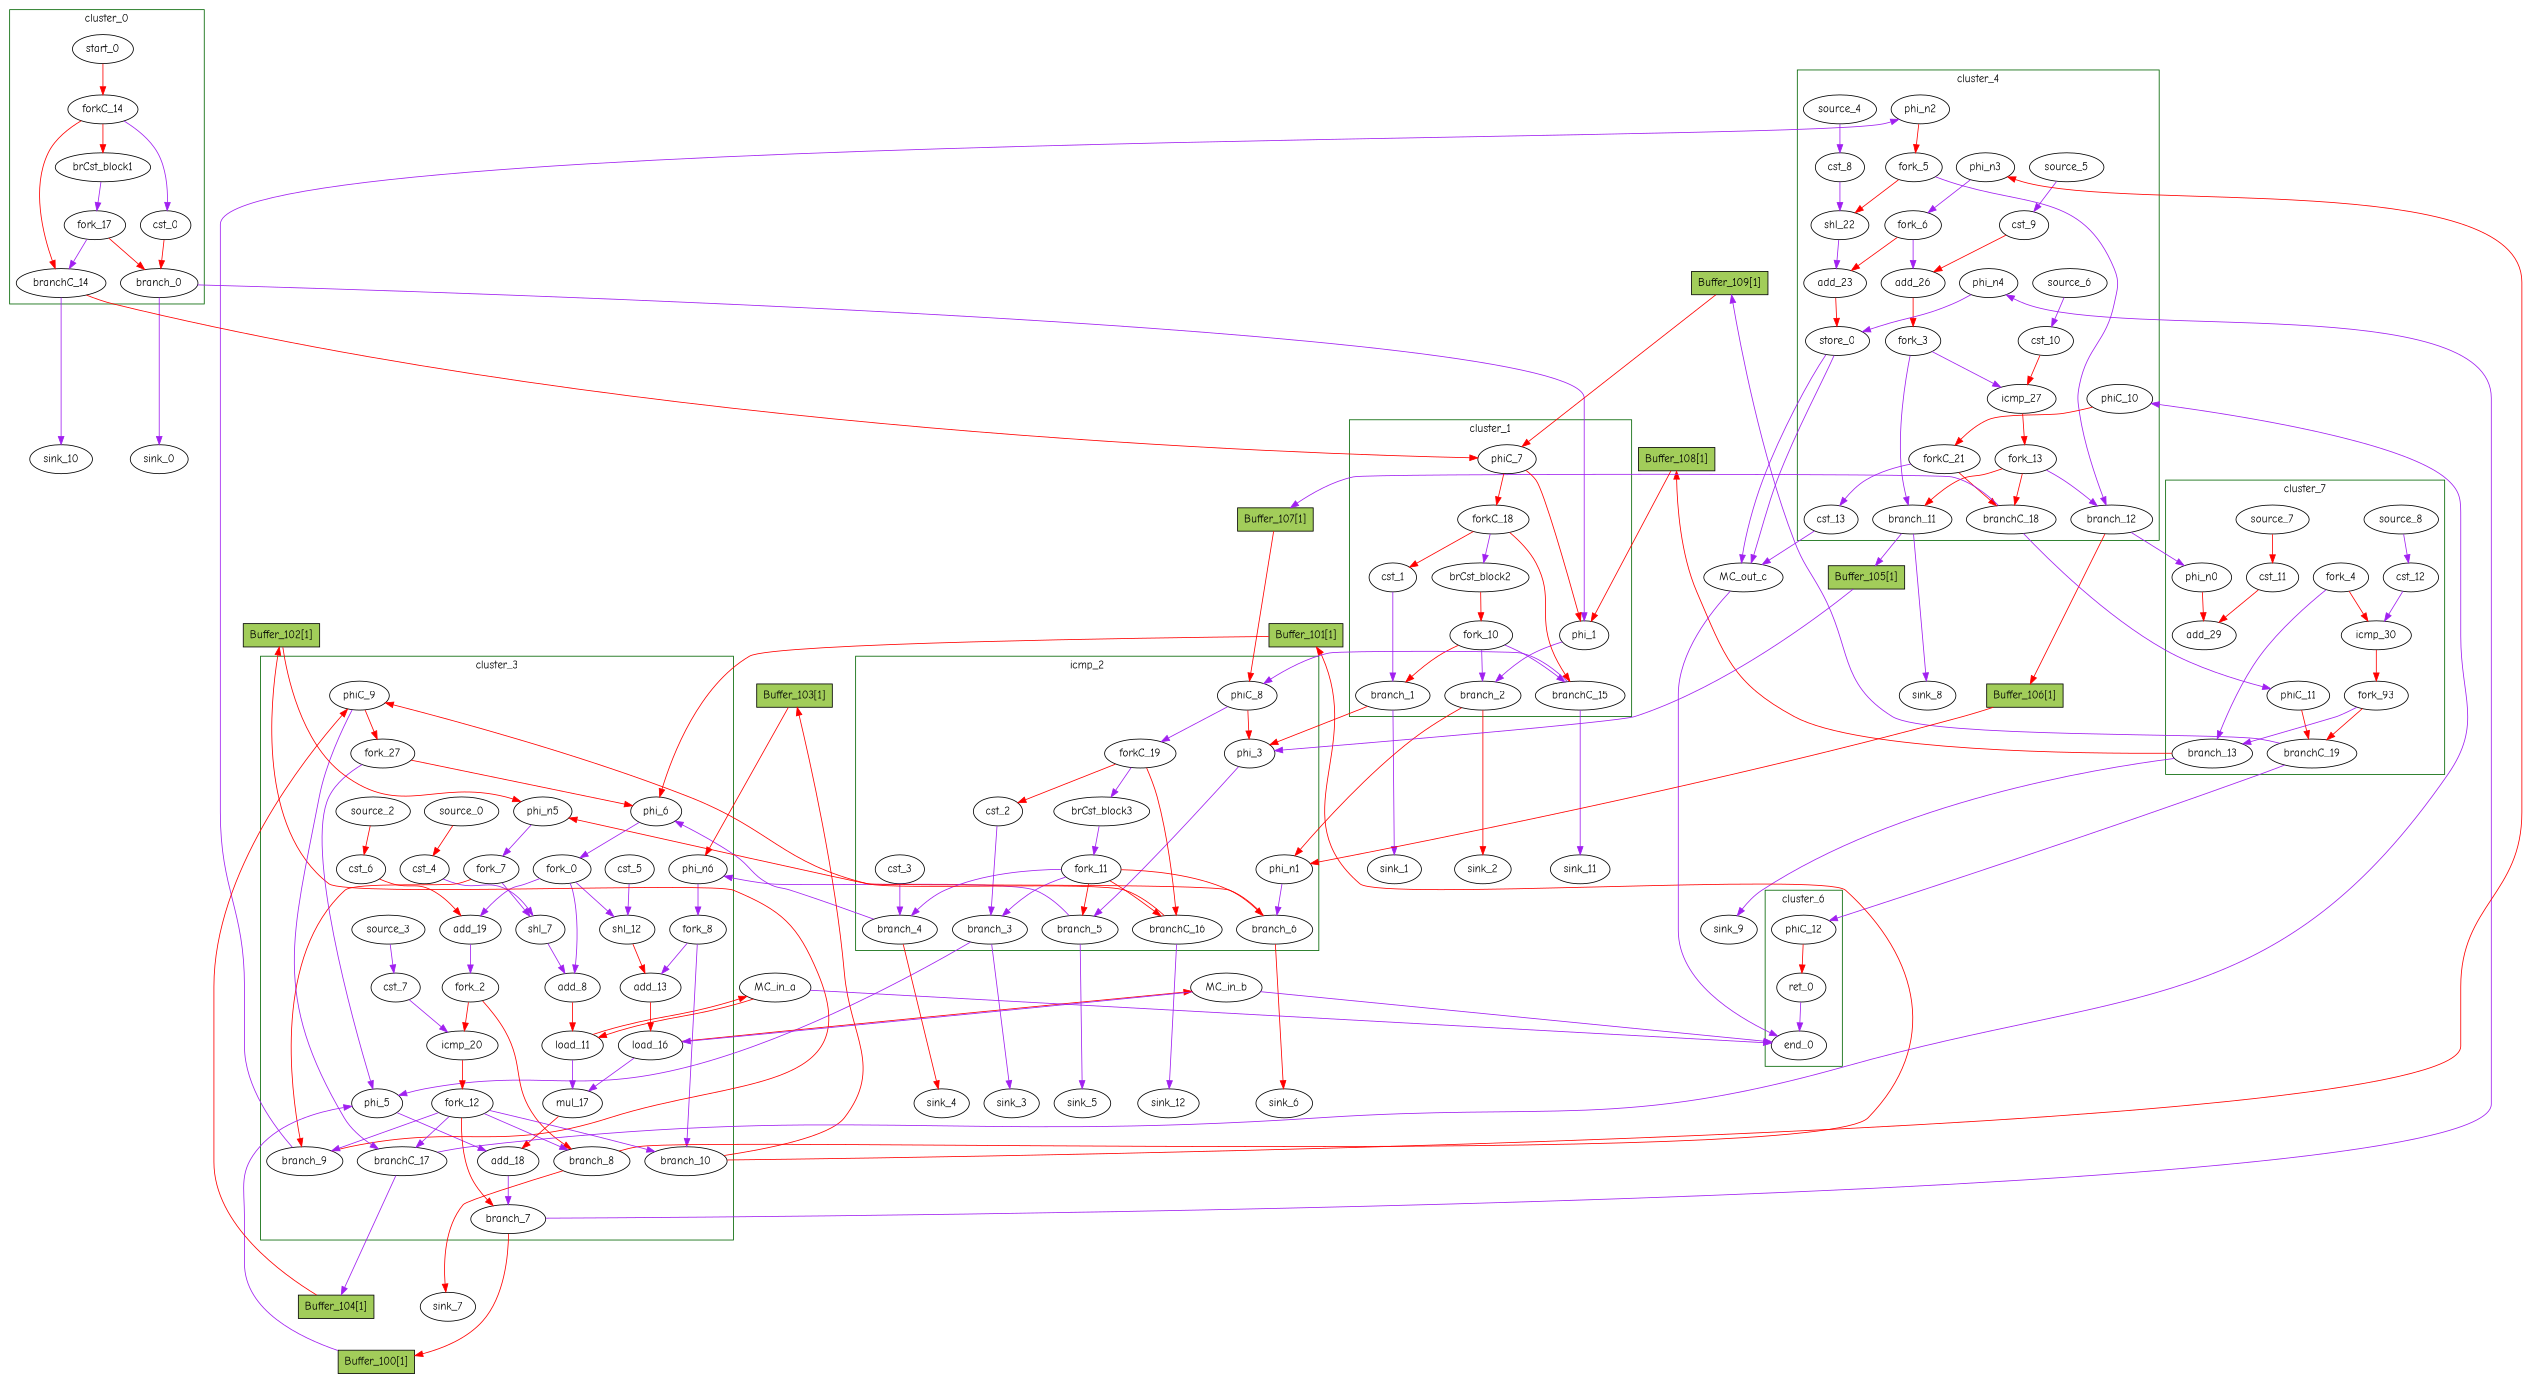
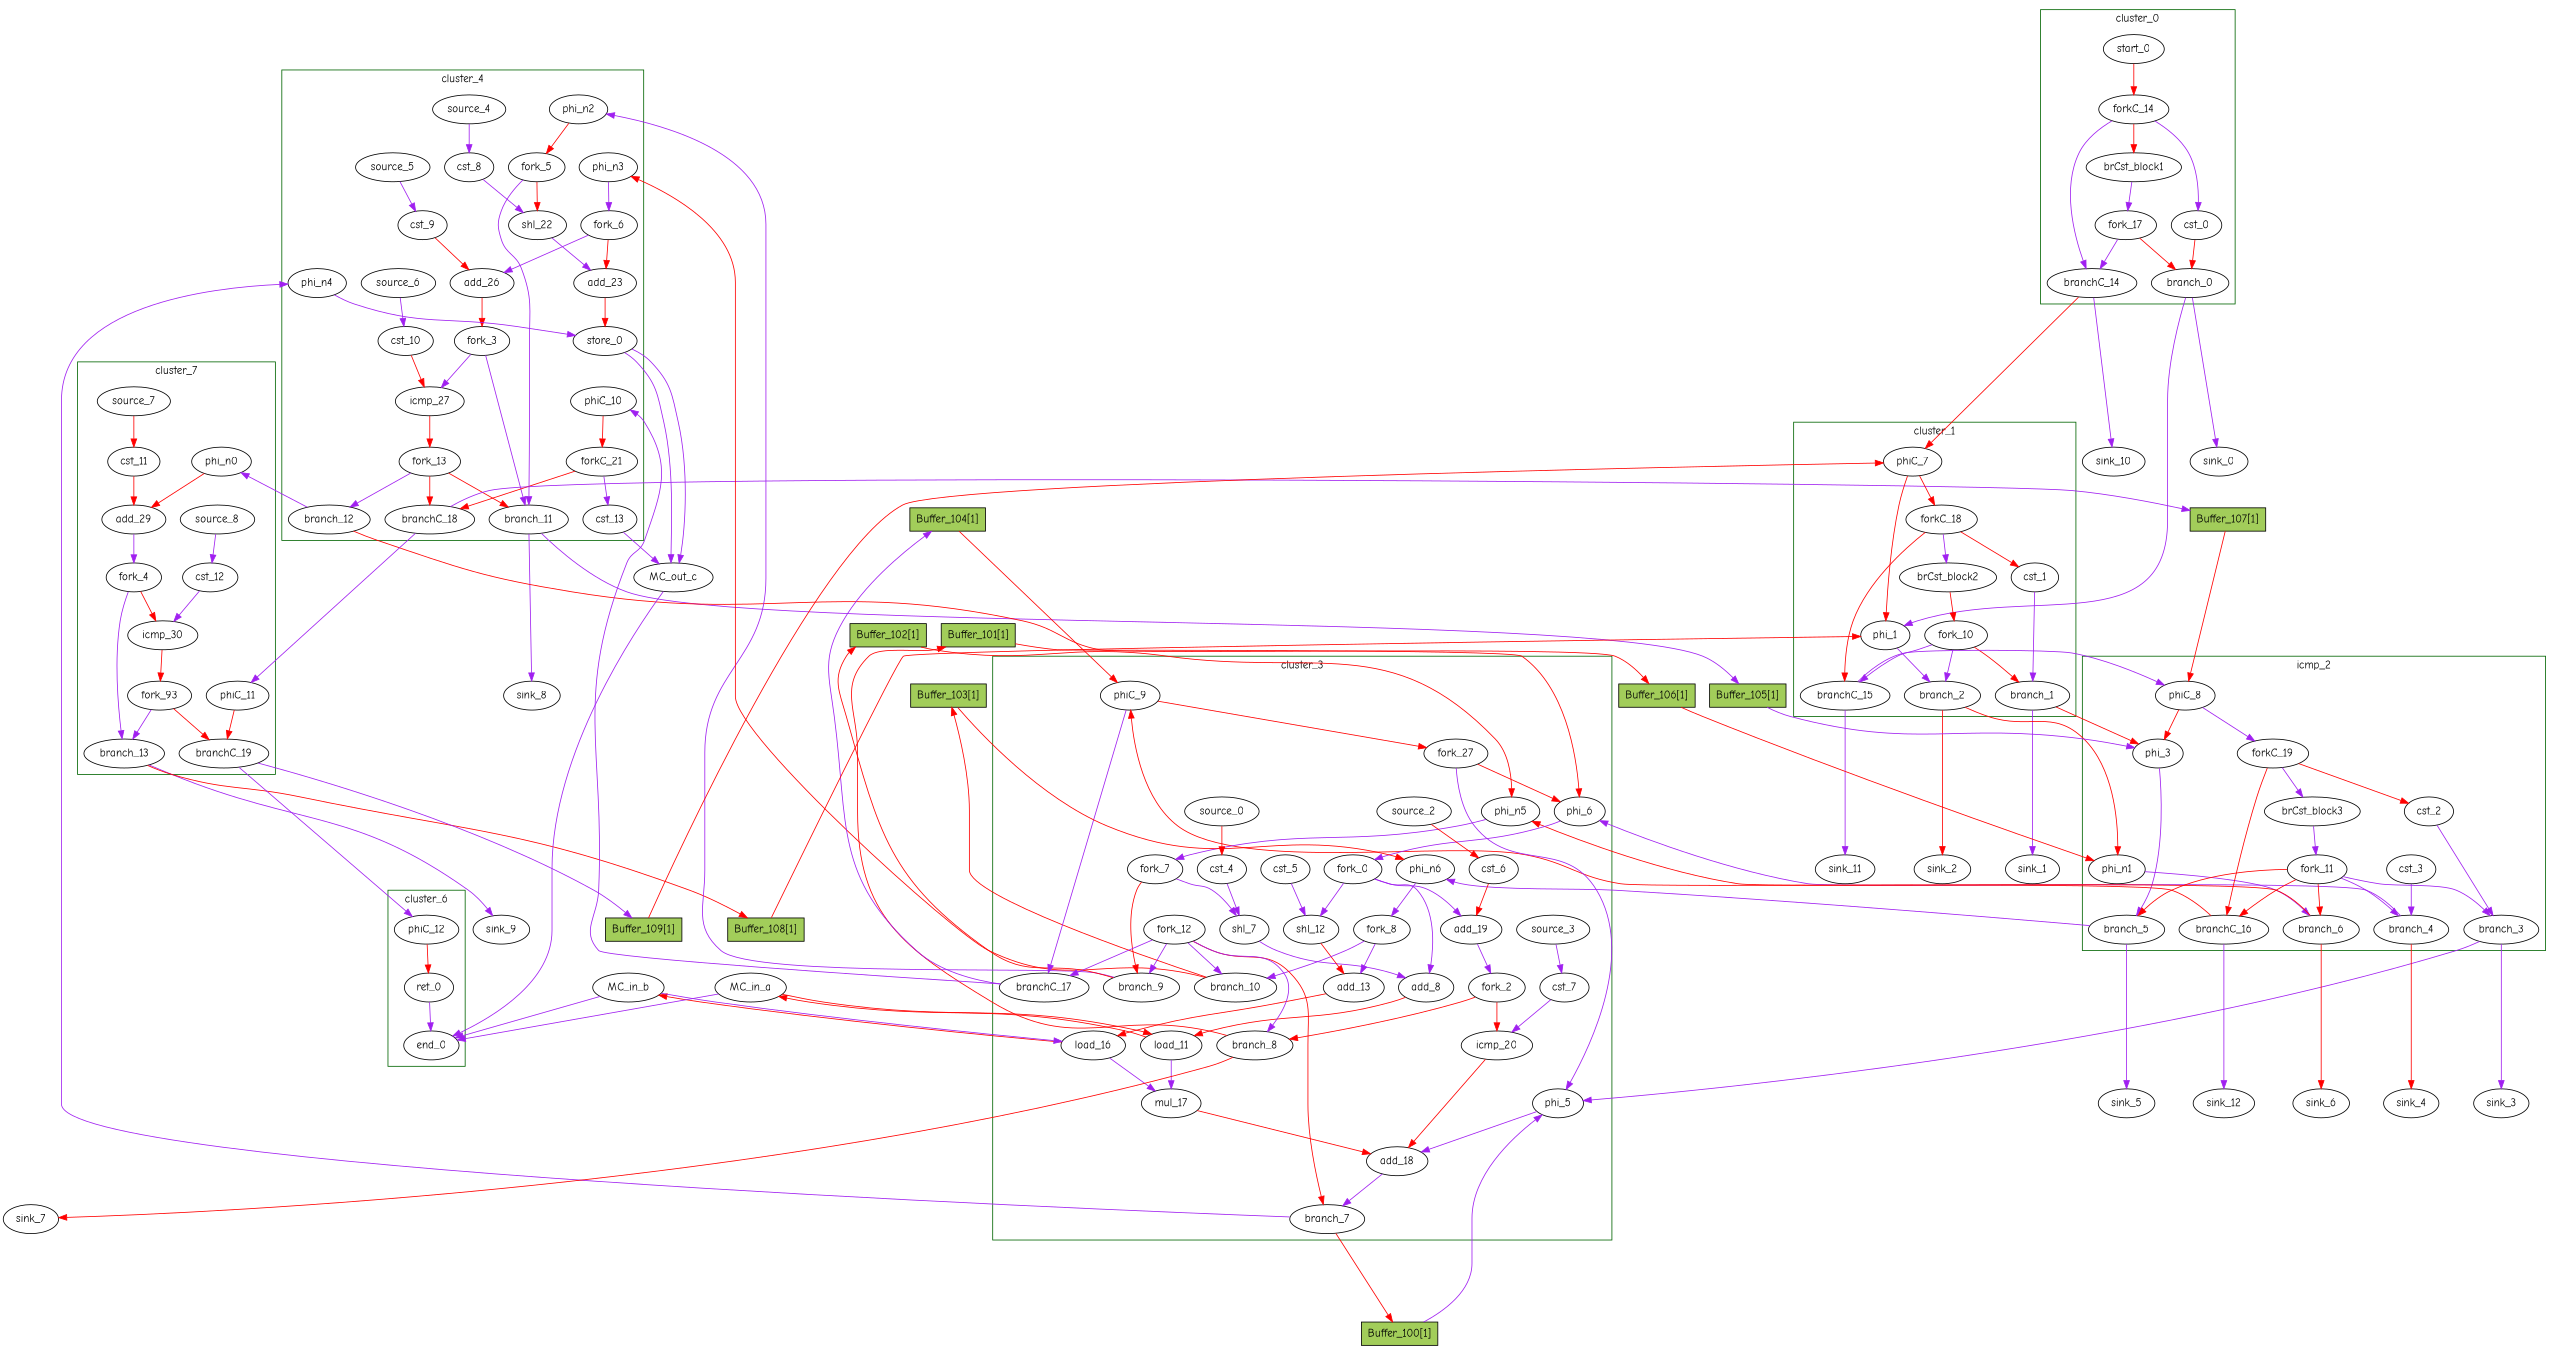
(40, 184) -> (2071, 184)
(2118, 283) -> (530, 322)
none -> (134, 544)
(462, 1070) -> (1450, 1100)
